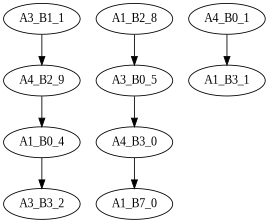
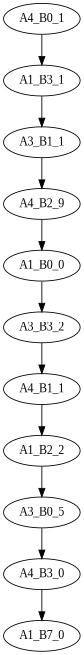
(134, 19) -> (42, 451)
none -> (42, 107)
(42, 142) -> (42, 266)
none -> (42, 389)
